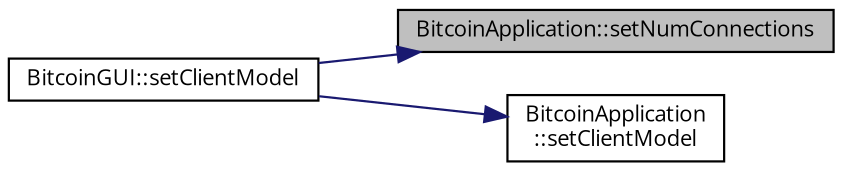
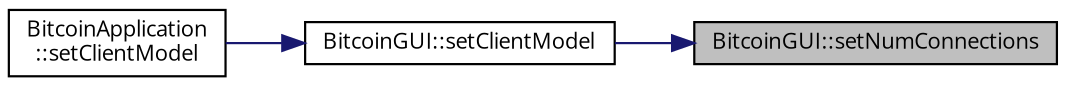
(616, 31) -> (876, 43)
(402, 105) -> (254, 43)
